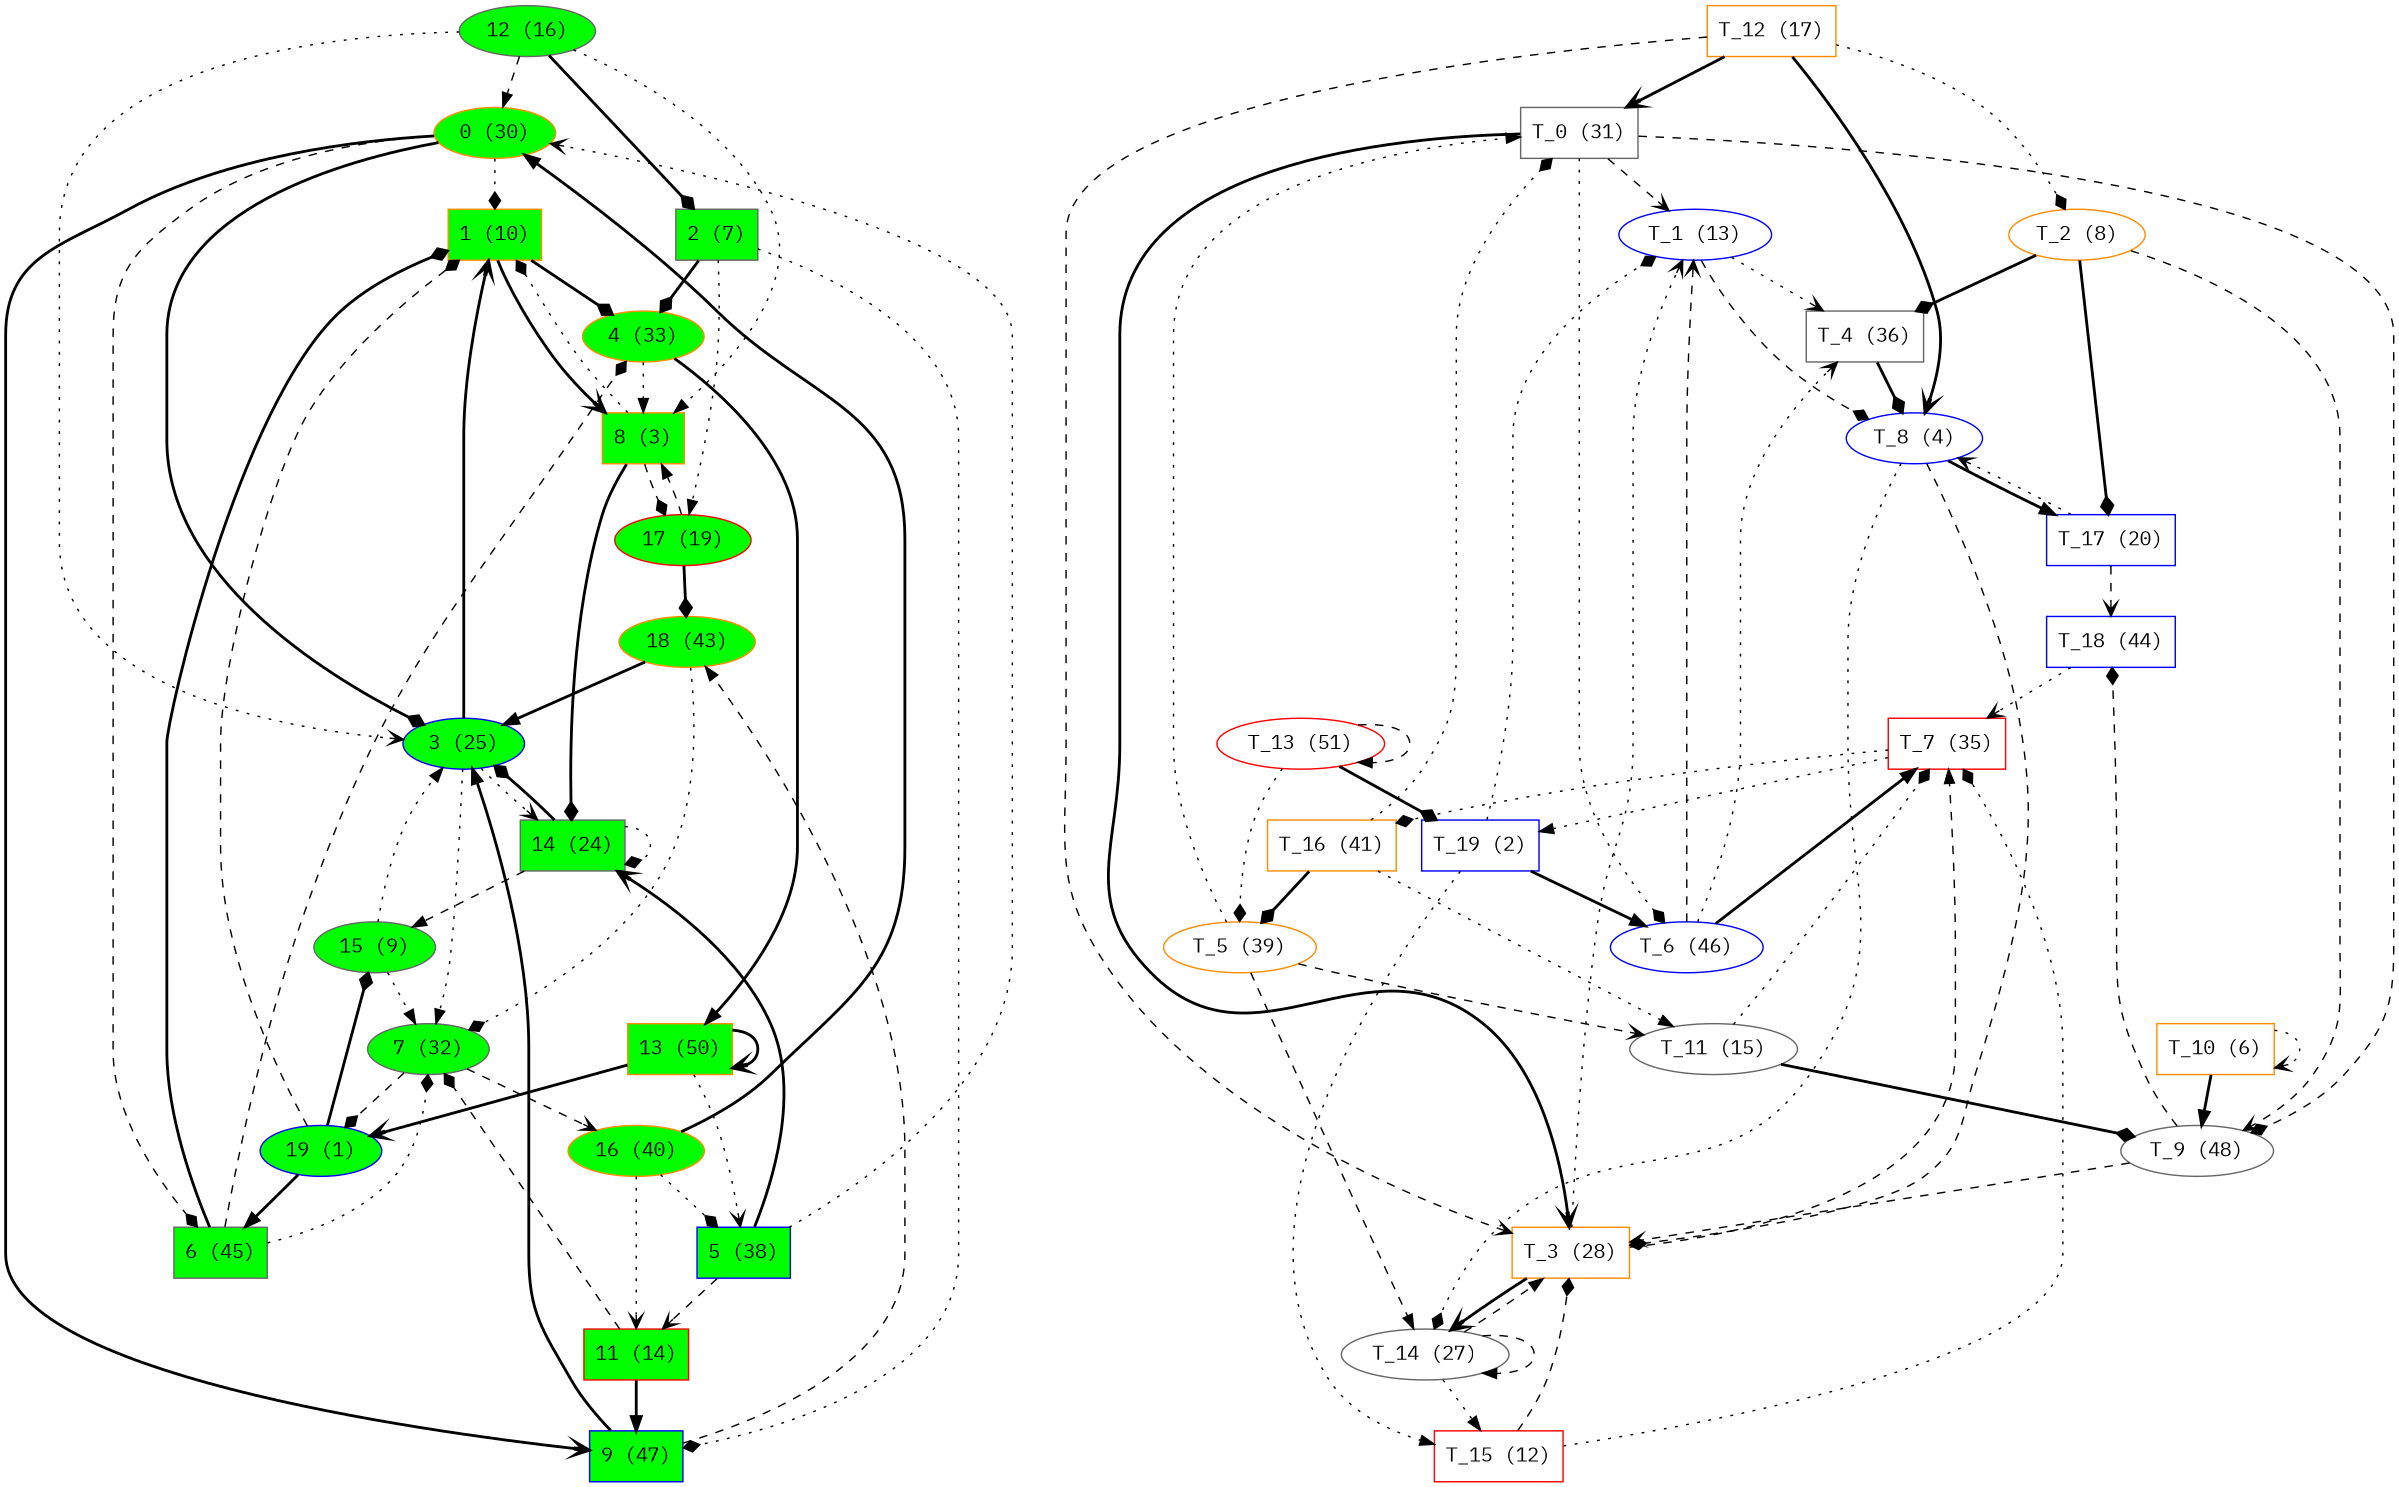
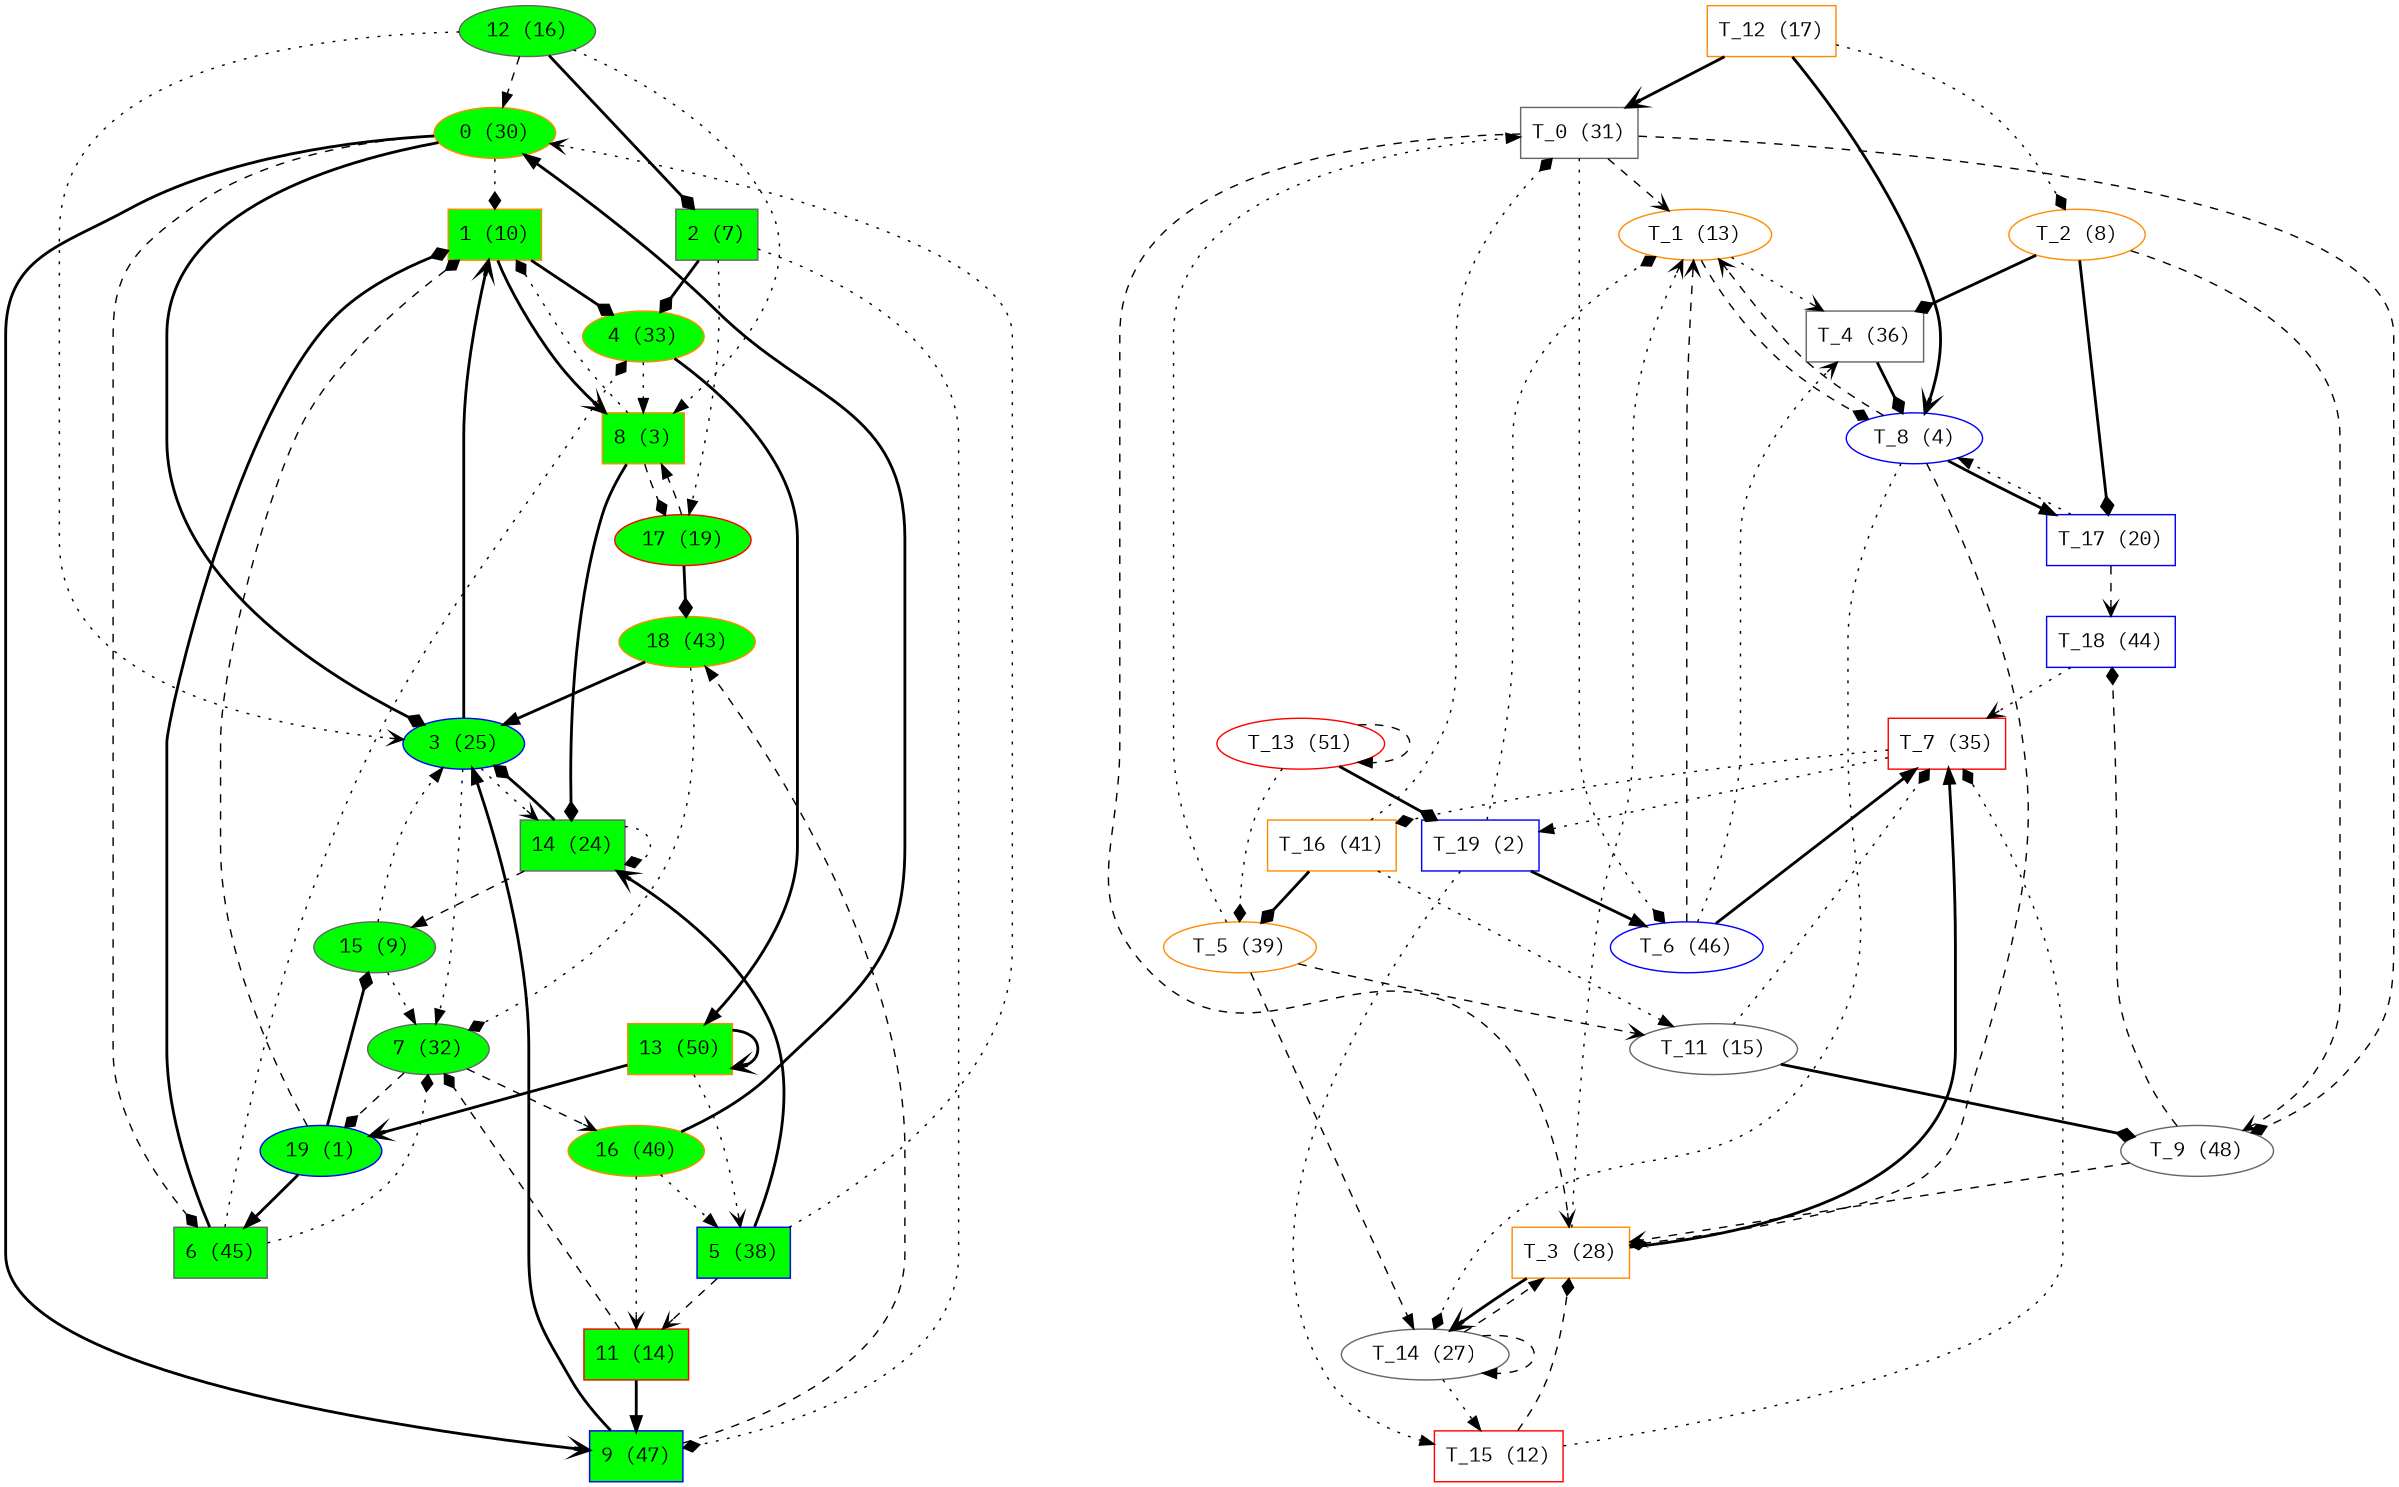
(1695, 235) -> (1695, 235)
none -> (1797, 352)
(2021, 489) -> (2021, 489)
(1066, 495) -> none
(1120, 696) -> (1120, 696)
(360, 773) -> (360, 773)
(2216, 1049) -> none
(1934, 1119) -> (1934, 1119)
(683, 1195) -> (683, 1195)
